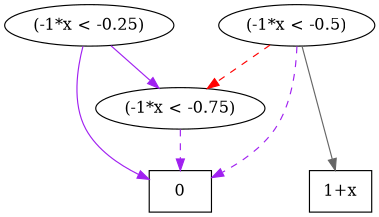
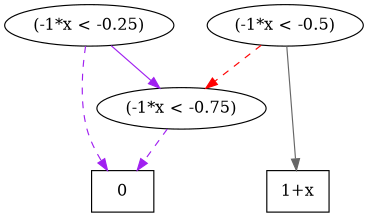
(280, 121) -> none
(83, 123) -> (83, 105)
